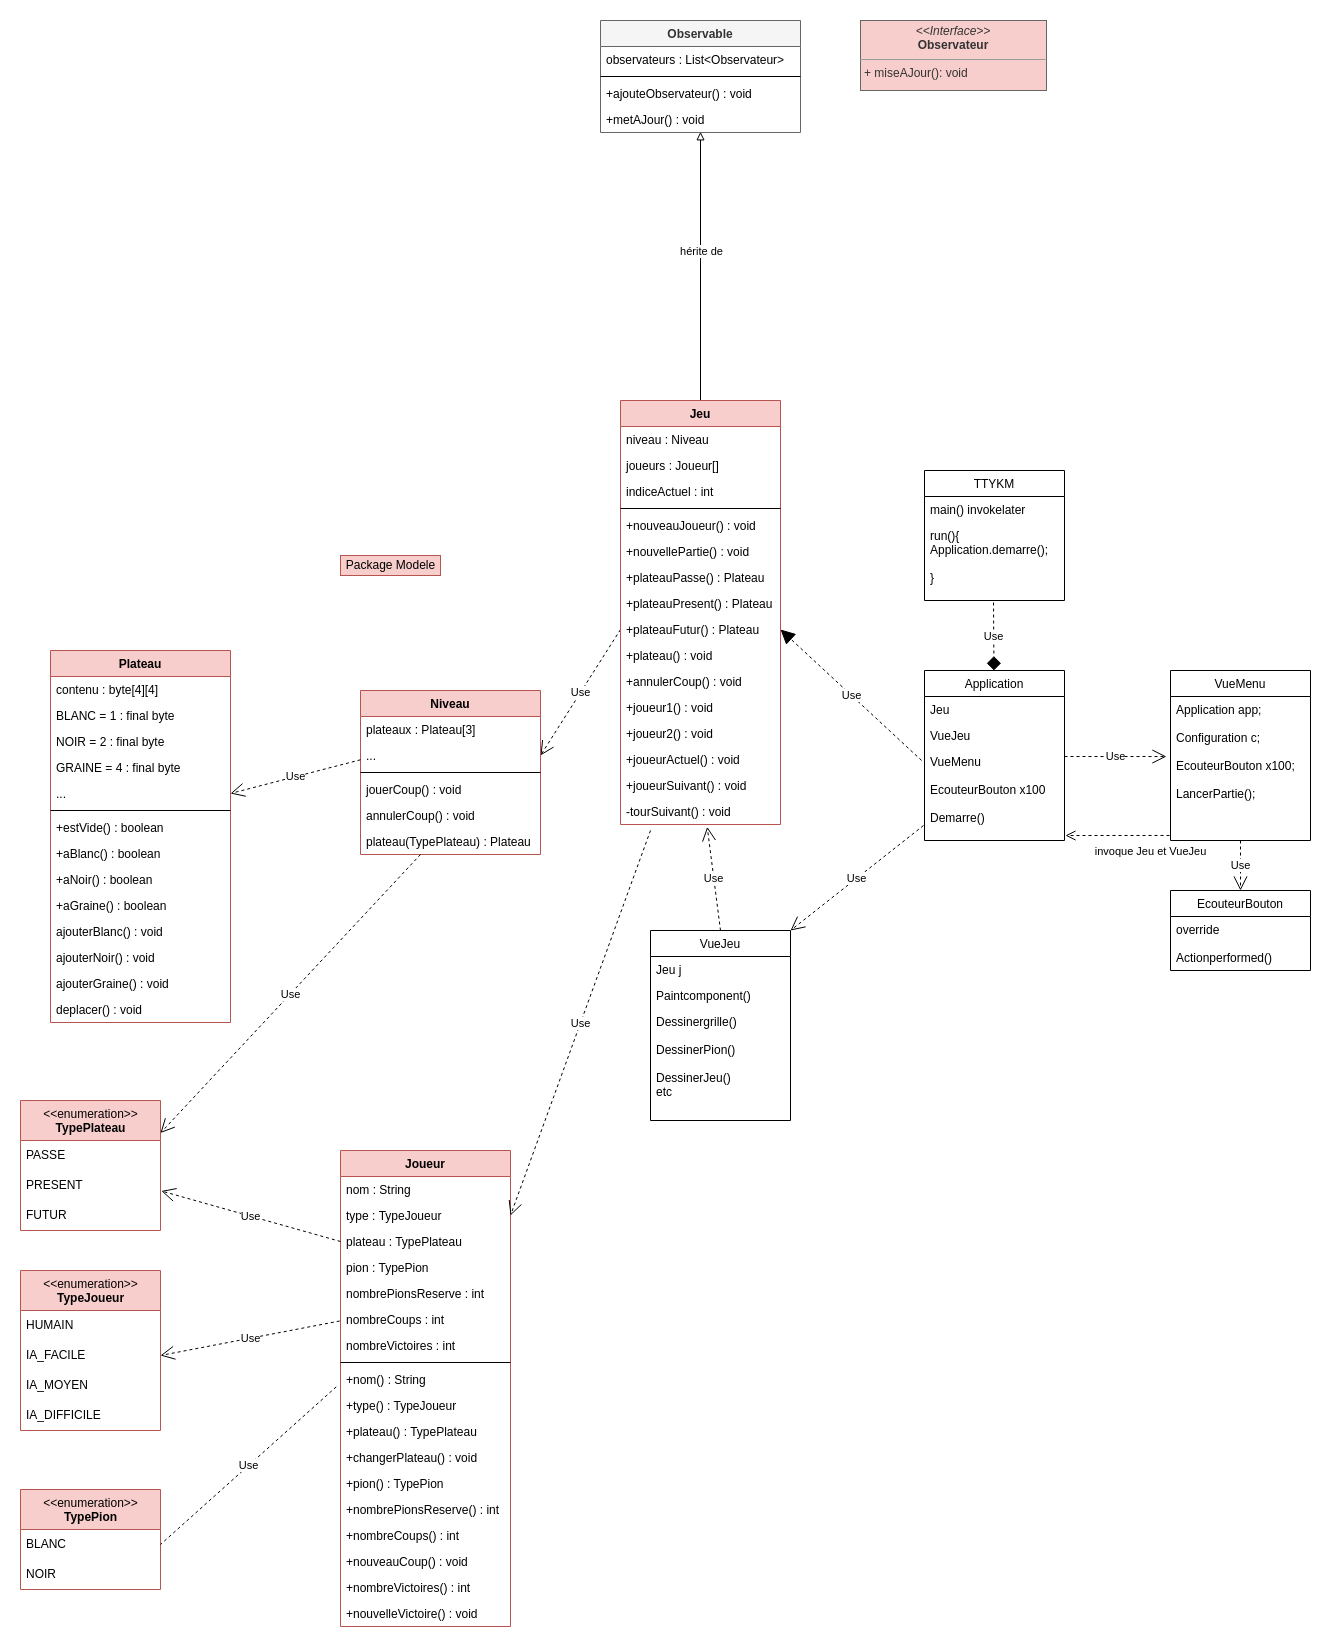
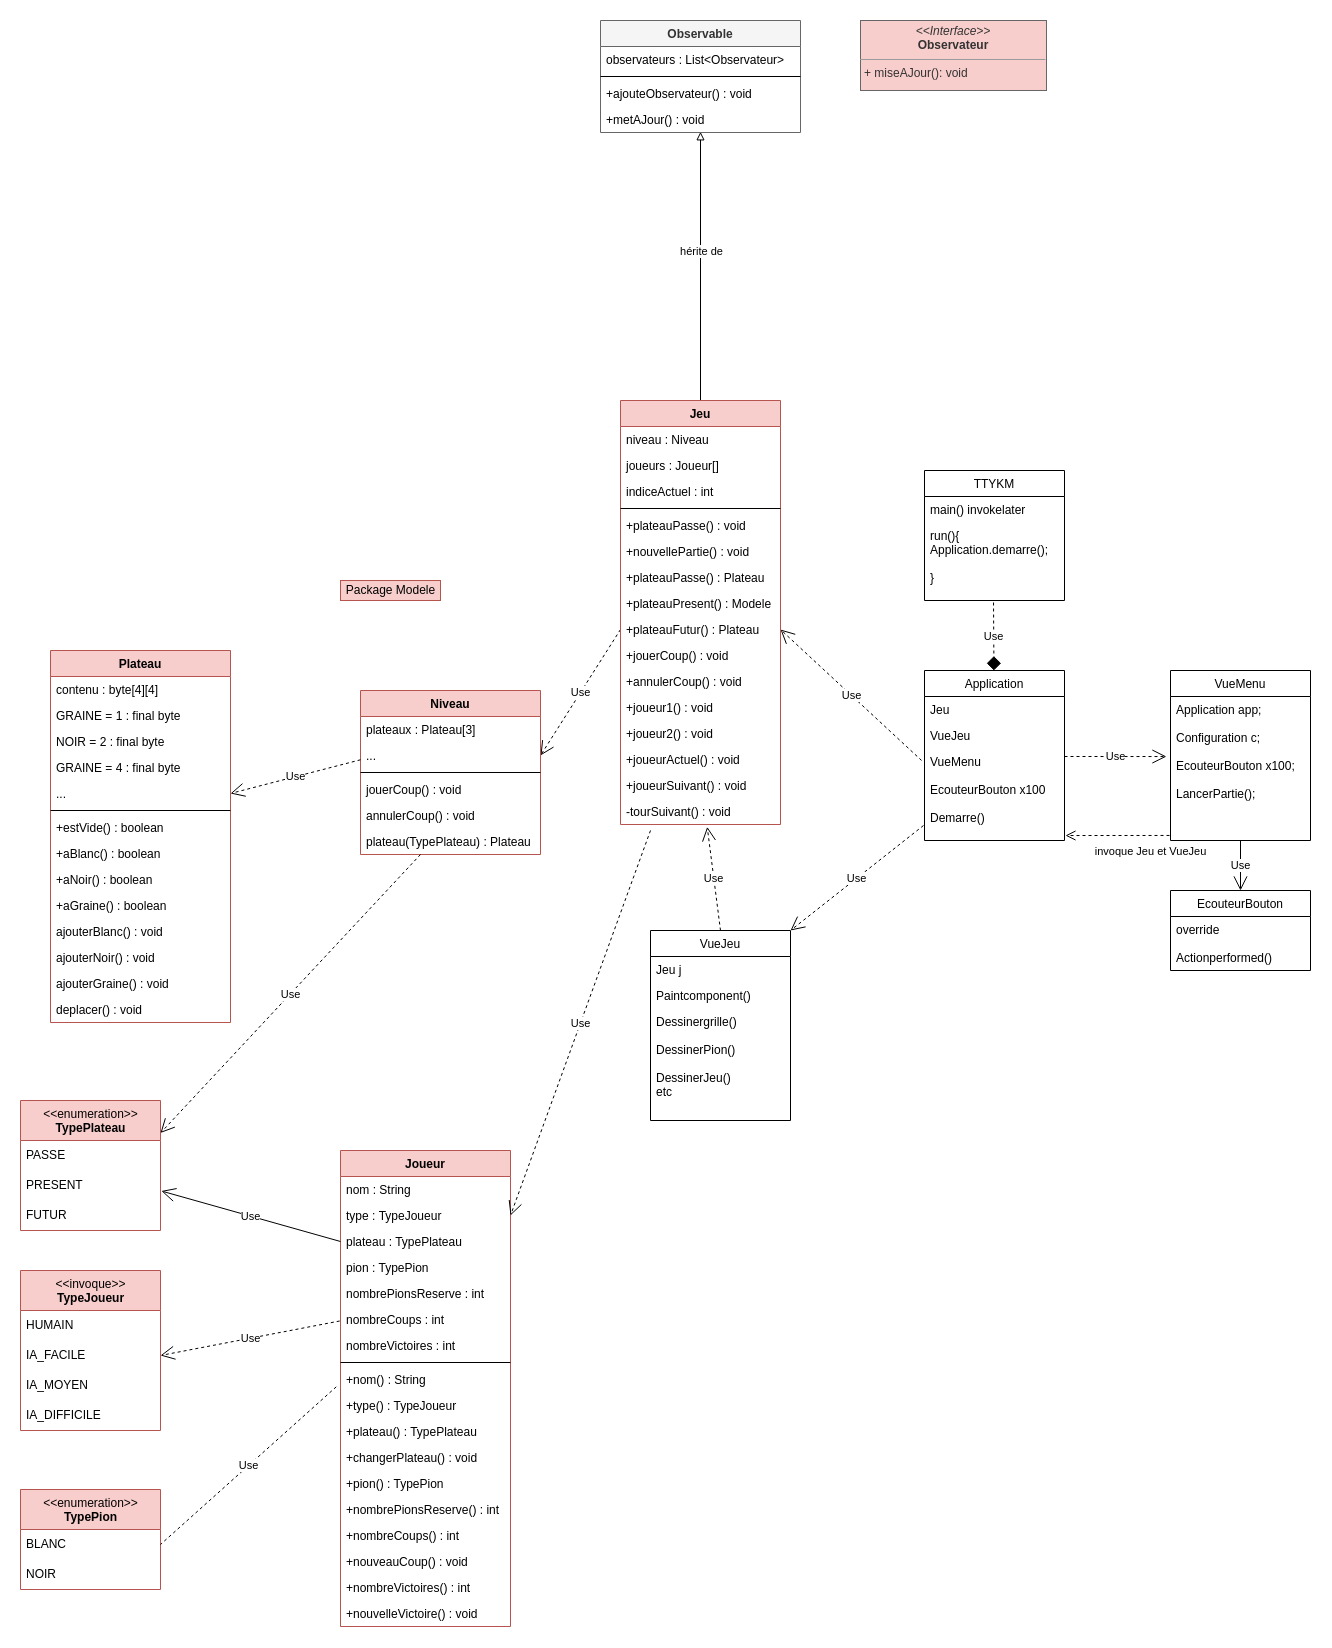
(697, 526) -> (692, 526)
(391, 566) -> (391, 591)
(709, 604) -> (706, 604)
(792, 640) -> (787, 636)
(675, 656) -> (684, 656)
(119, 716) -> (122, 716)
(1241, 851) -> (1241, 851)
(298, 1230) -> (298, 1230)
(91, 1292) -> (91, 1292)
